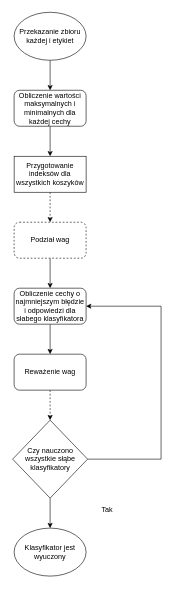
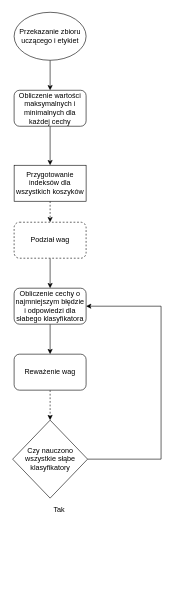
(50, 36) -> (50, 36)
(50, 174) -> (50, 183)
(107, 510) -> (59, 510)
(50, 522) -> none
(50, 552) -> none
